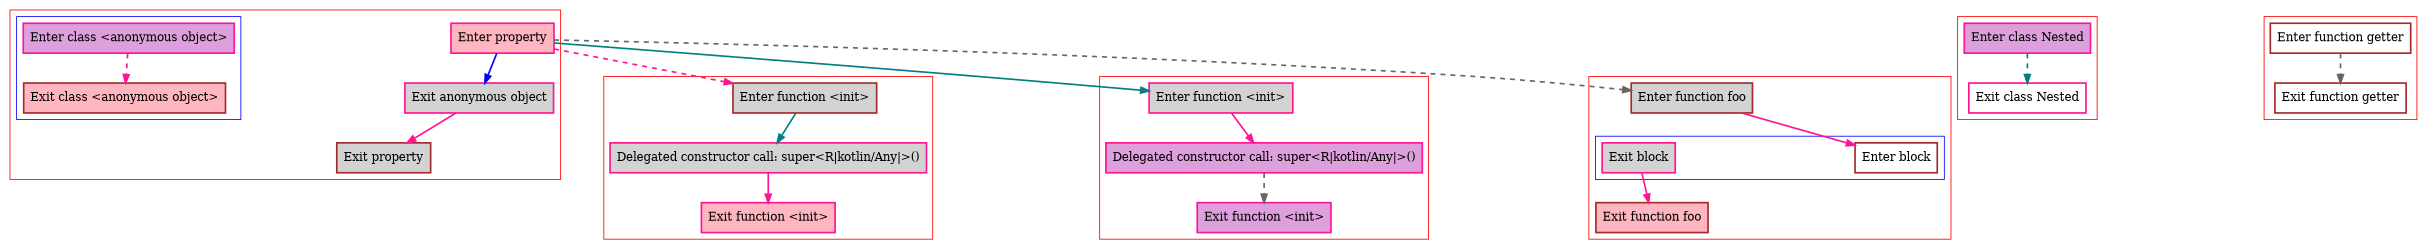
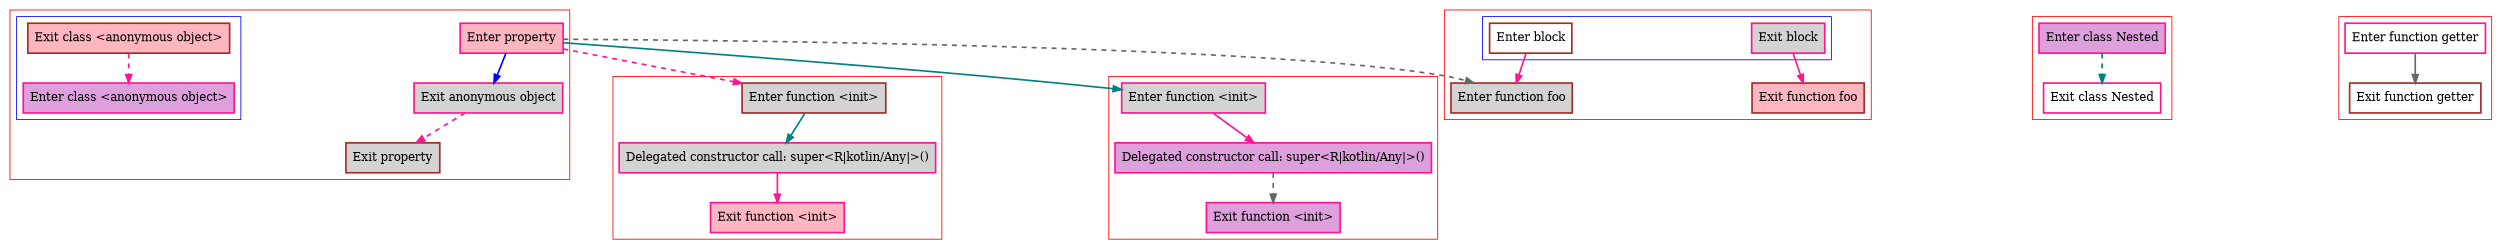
(2341, 38) -> (2415, 38)
(127, 64) -> (129, 64)
(2341, 64) -> (2415, 64)
(435, 126) -> (444, 126)
(1794, 128) -> (1522, 65)
